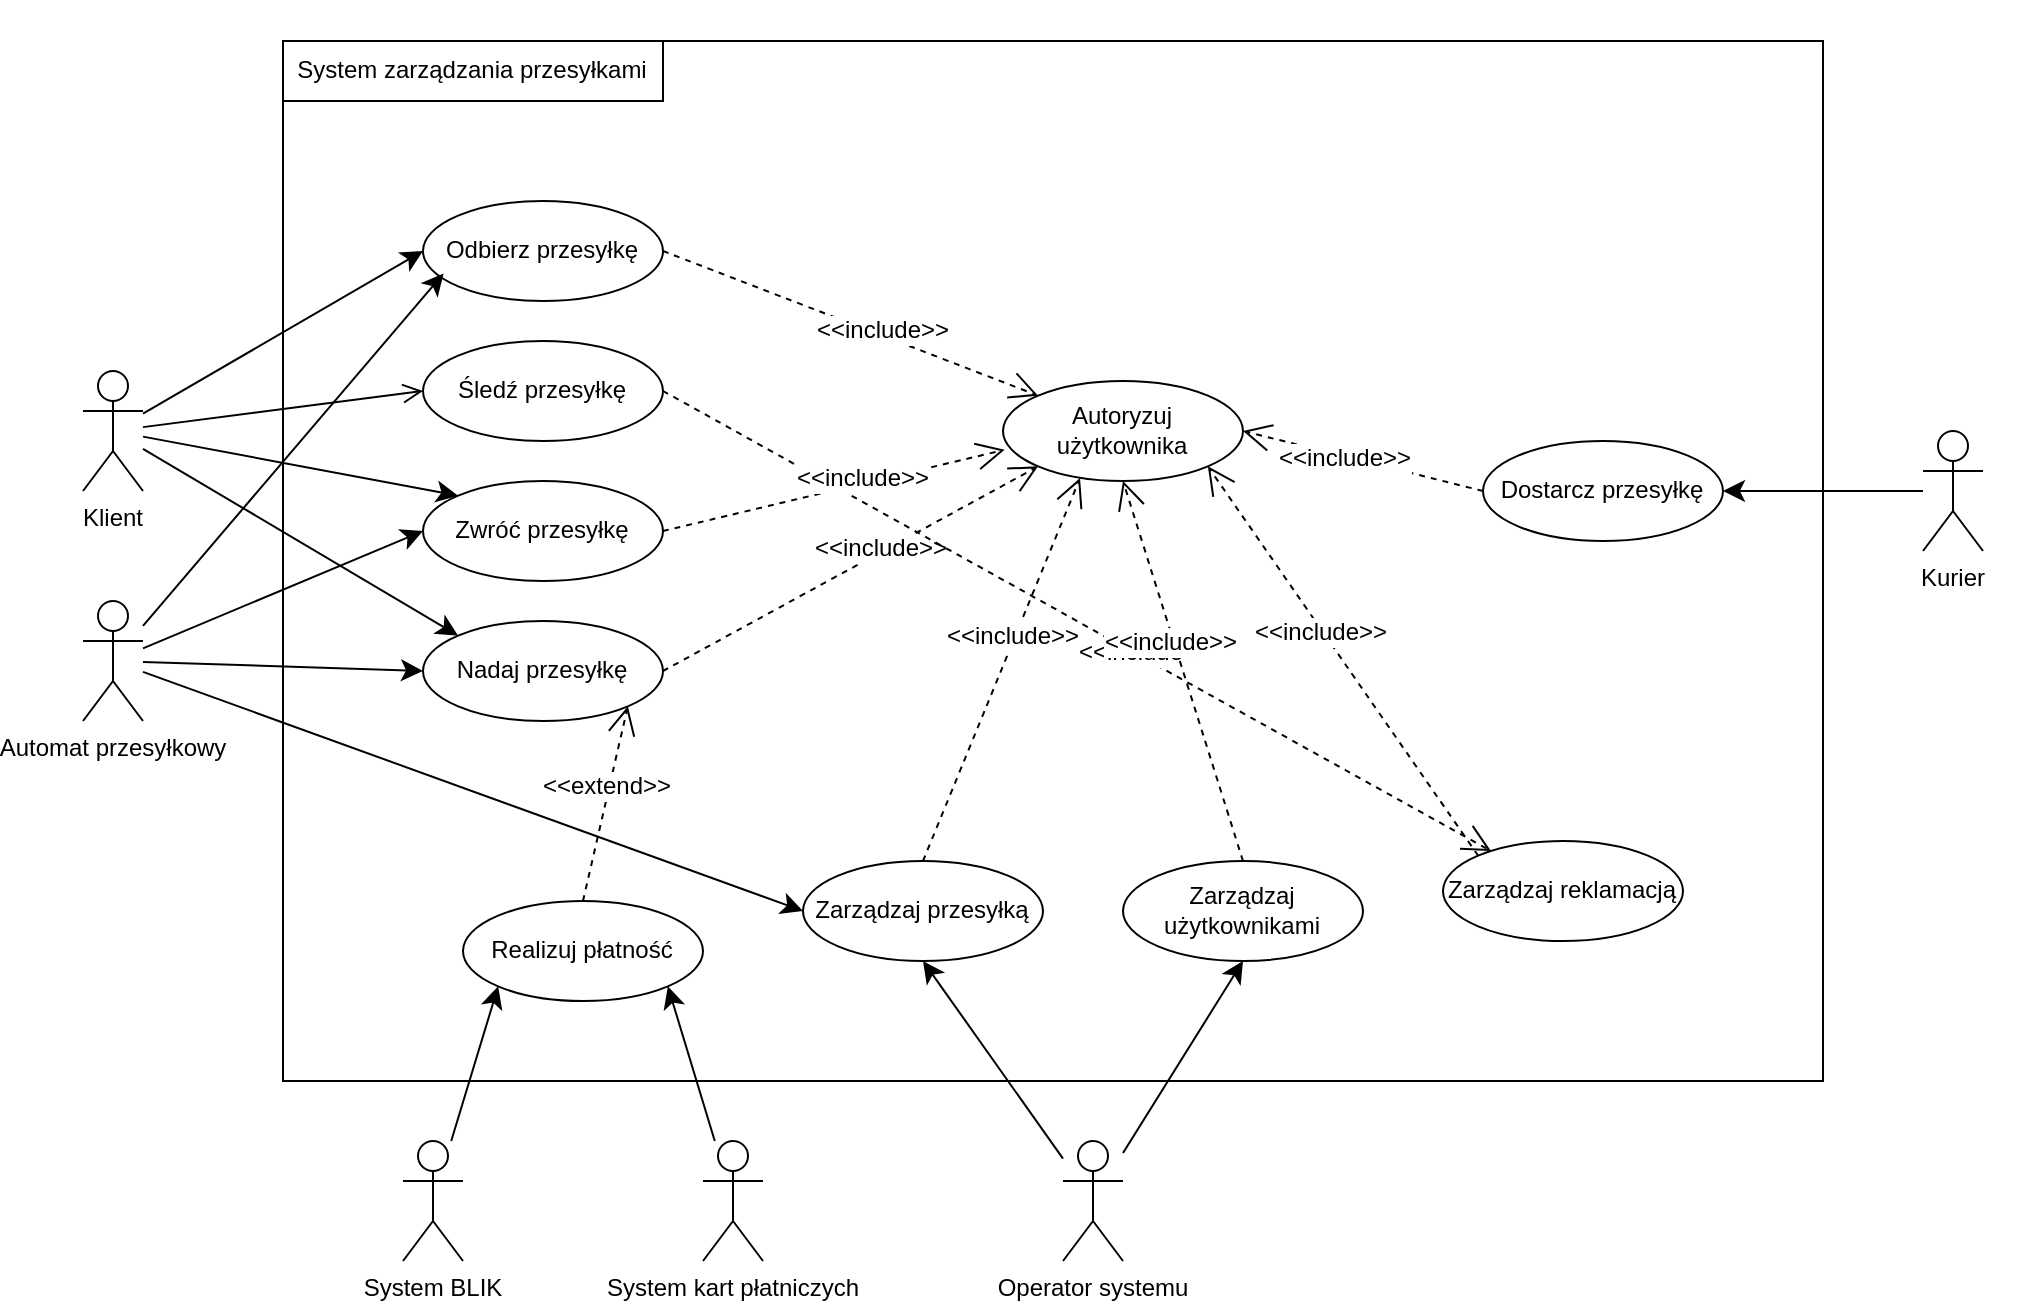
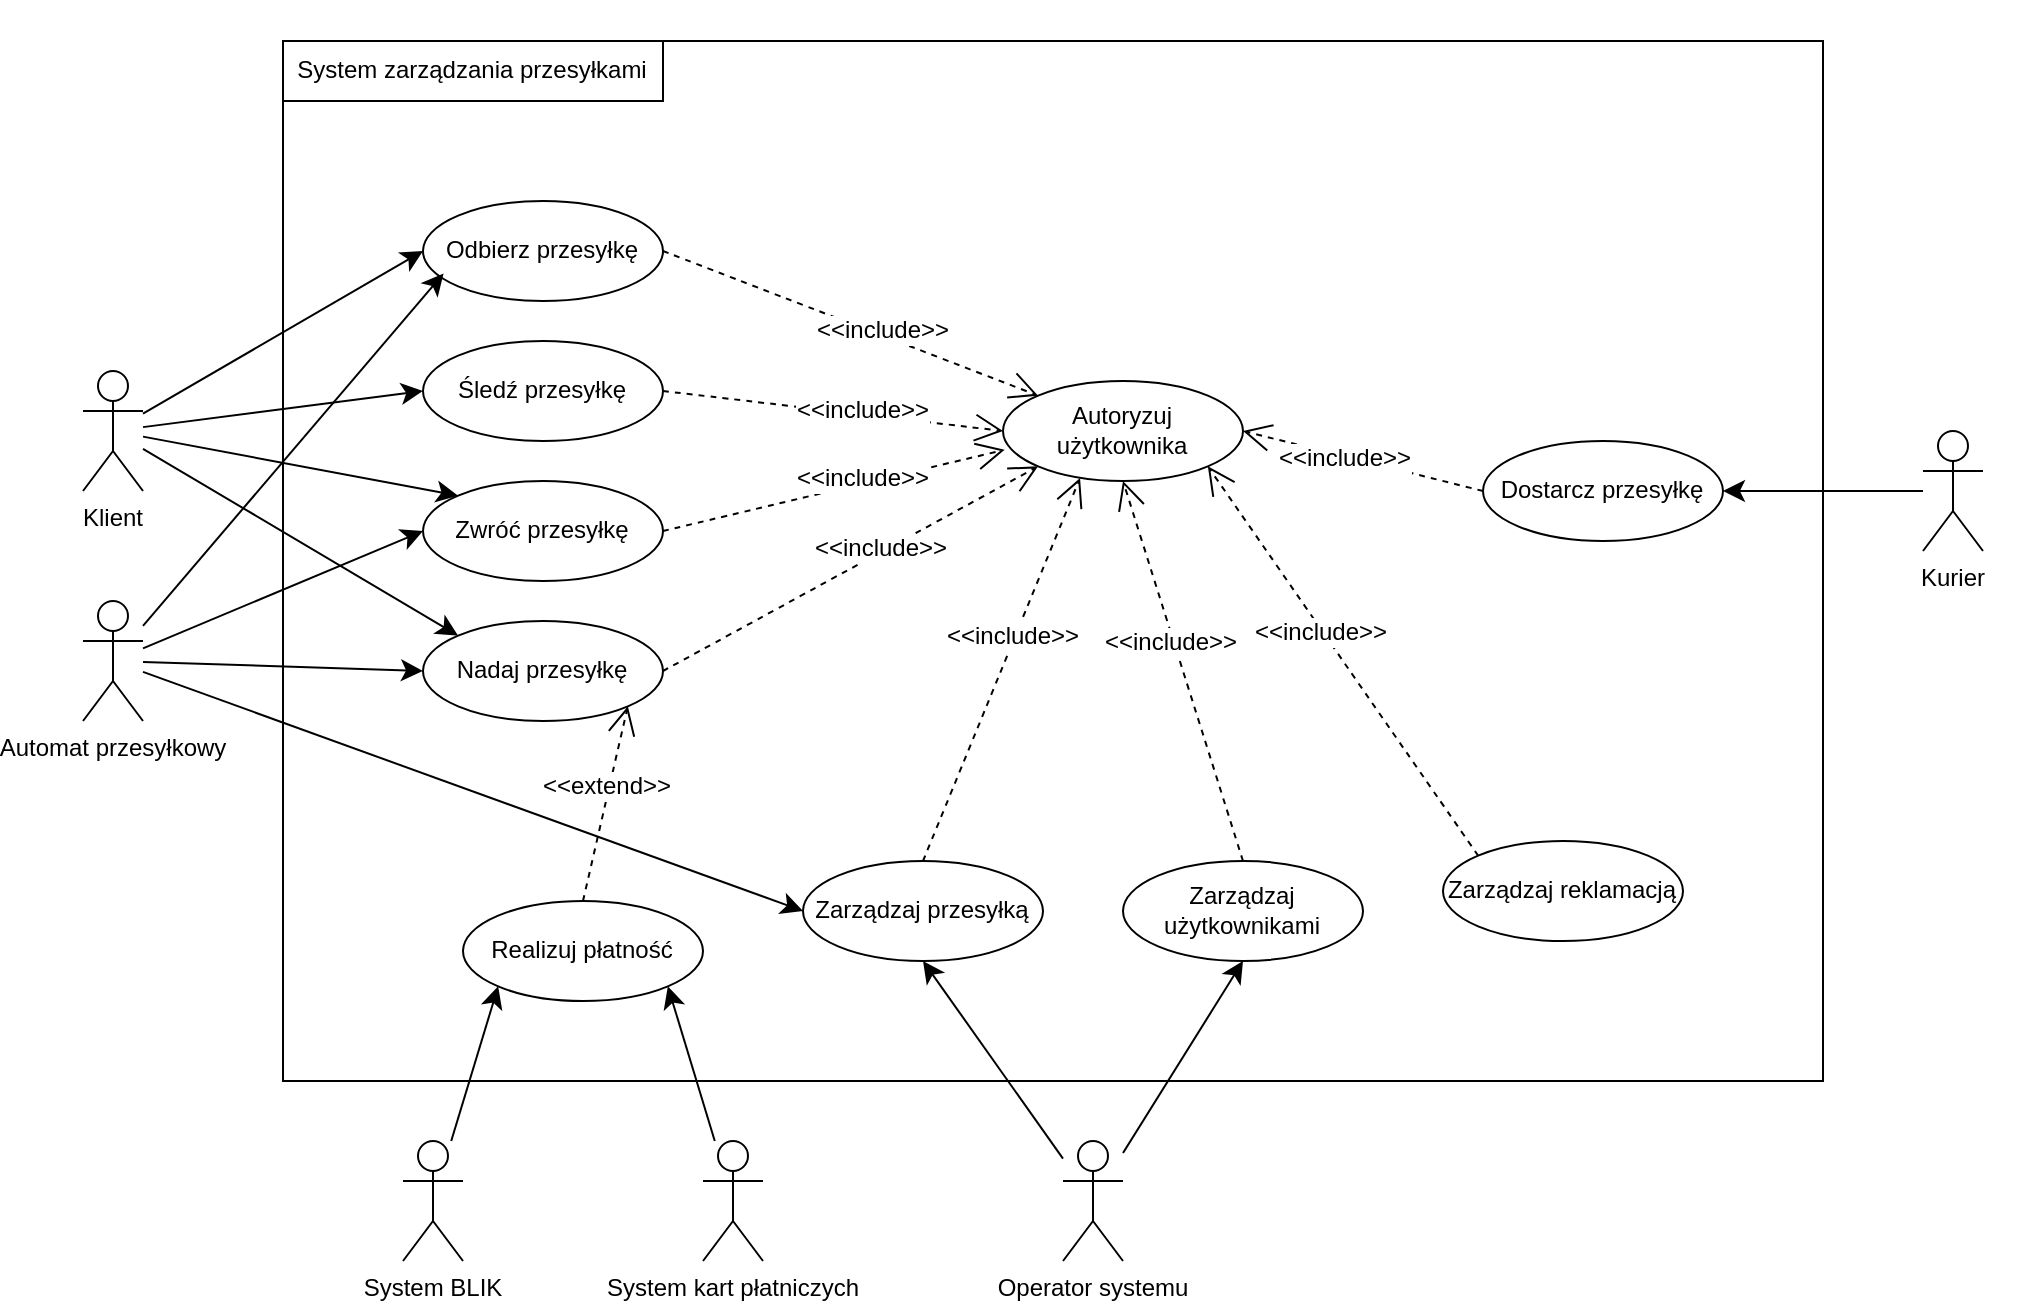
(409, 393) -> (405, 393)
(1324, 758) -> (781, 405)
